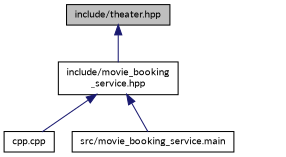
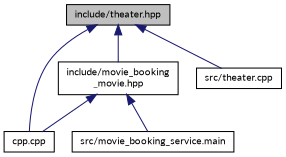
none -> (43, 71)
(118, 78) -> (118, 78)
none -> (239, 78)
